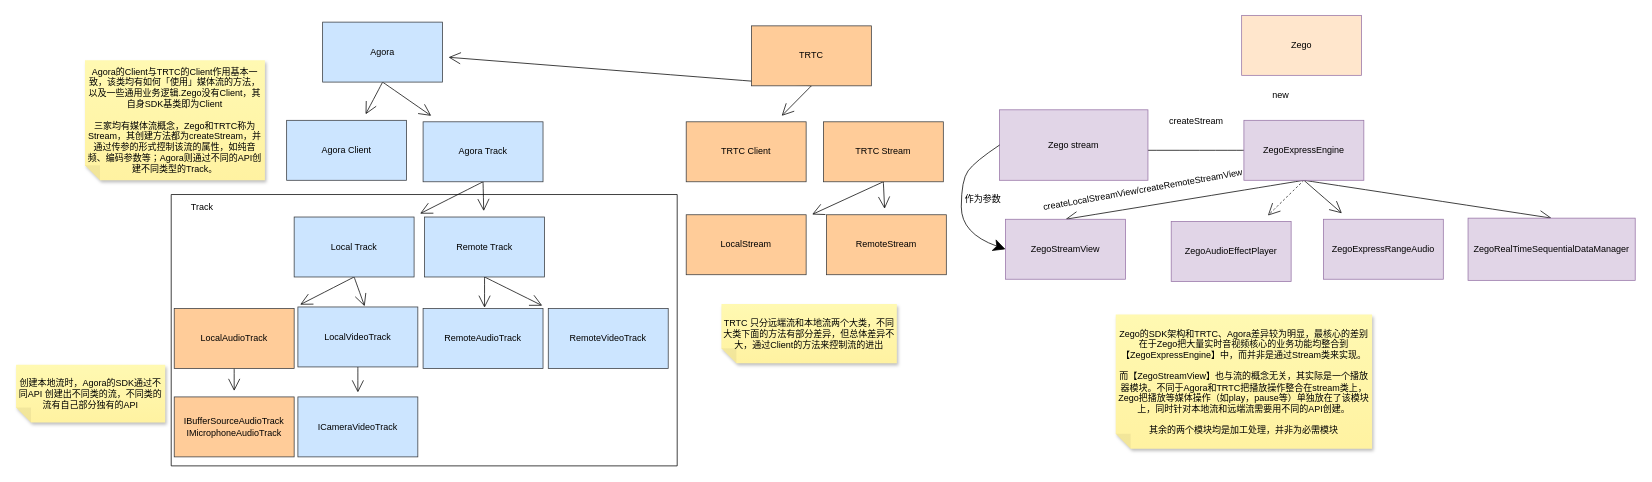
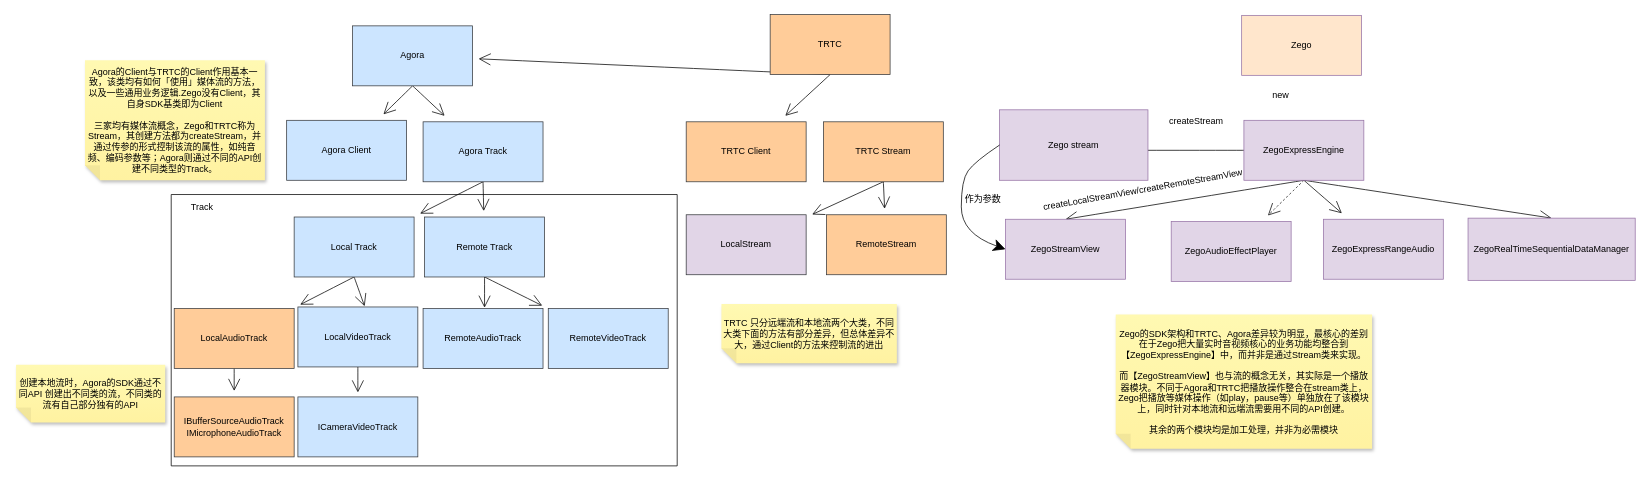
(382, 52) -> (412, 56)
(811, 56) -> (830, 45)
(746, 245) -> (746, 245)
